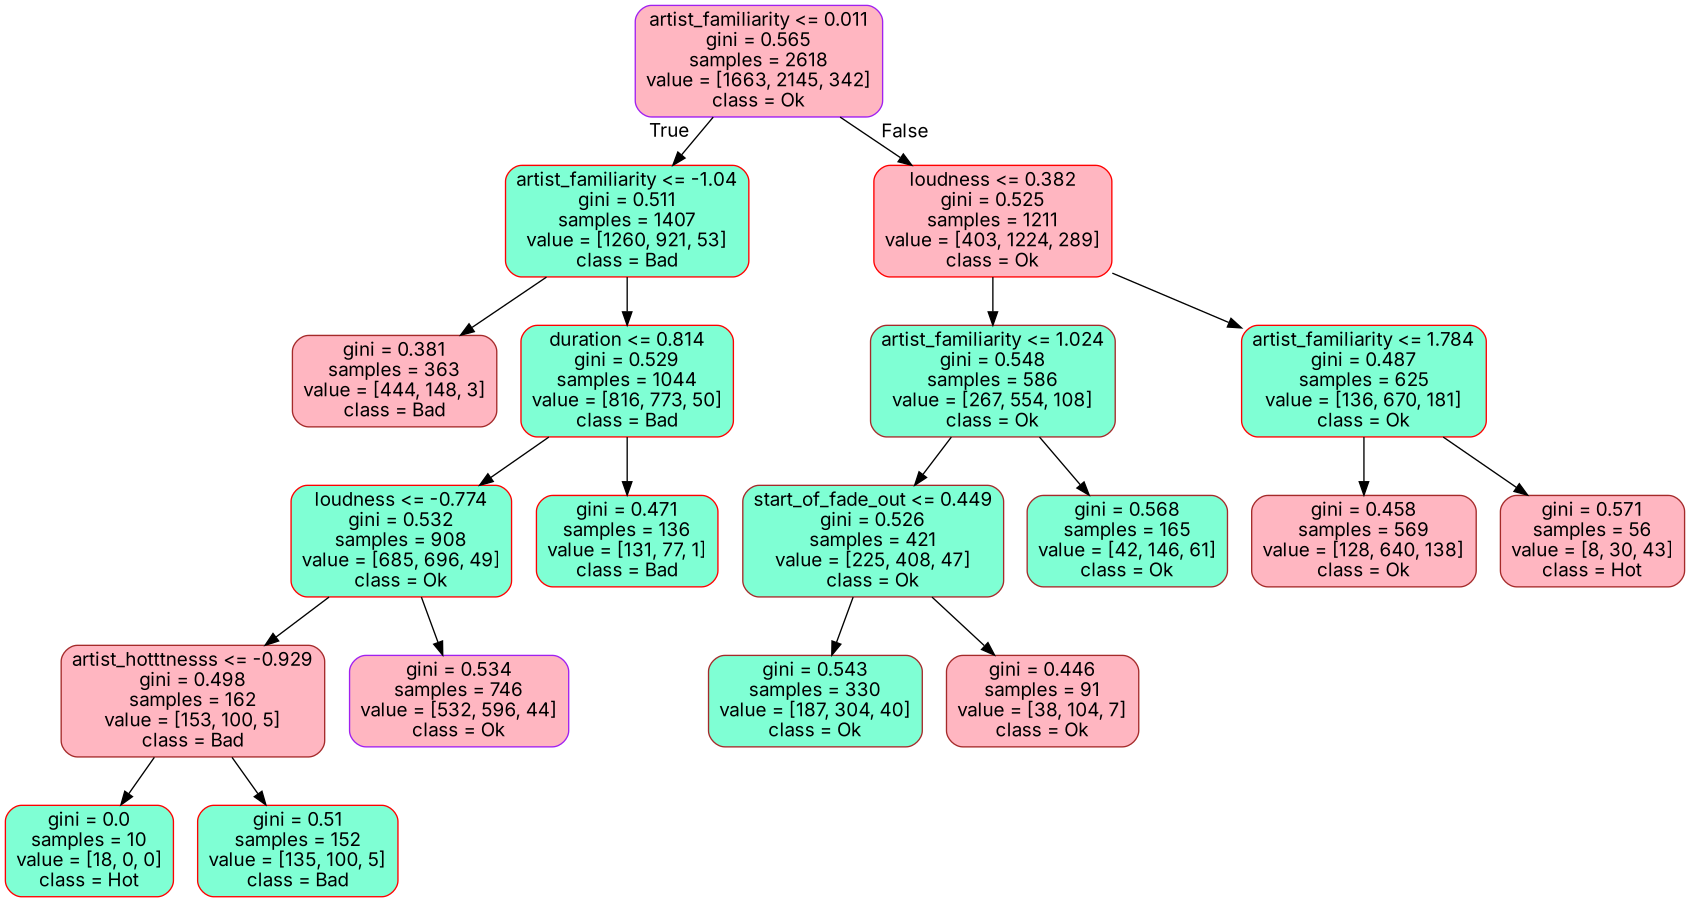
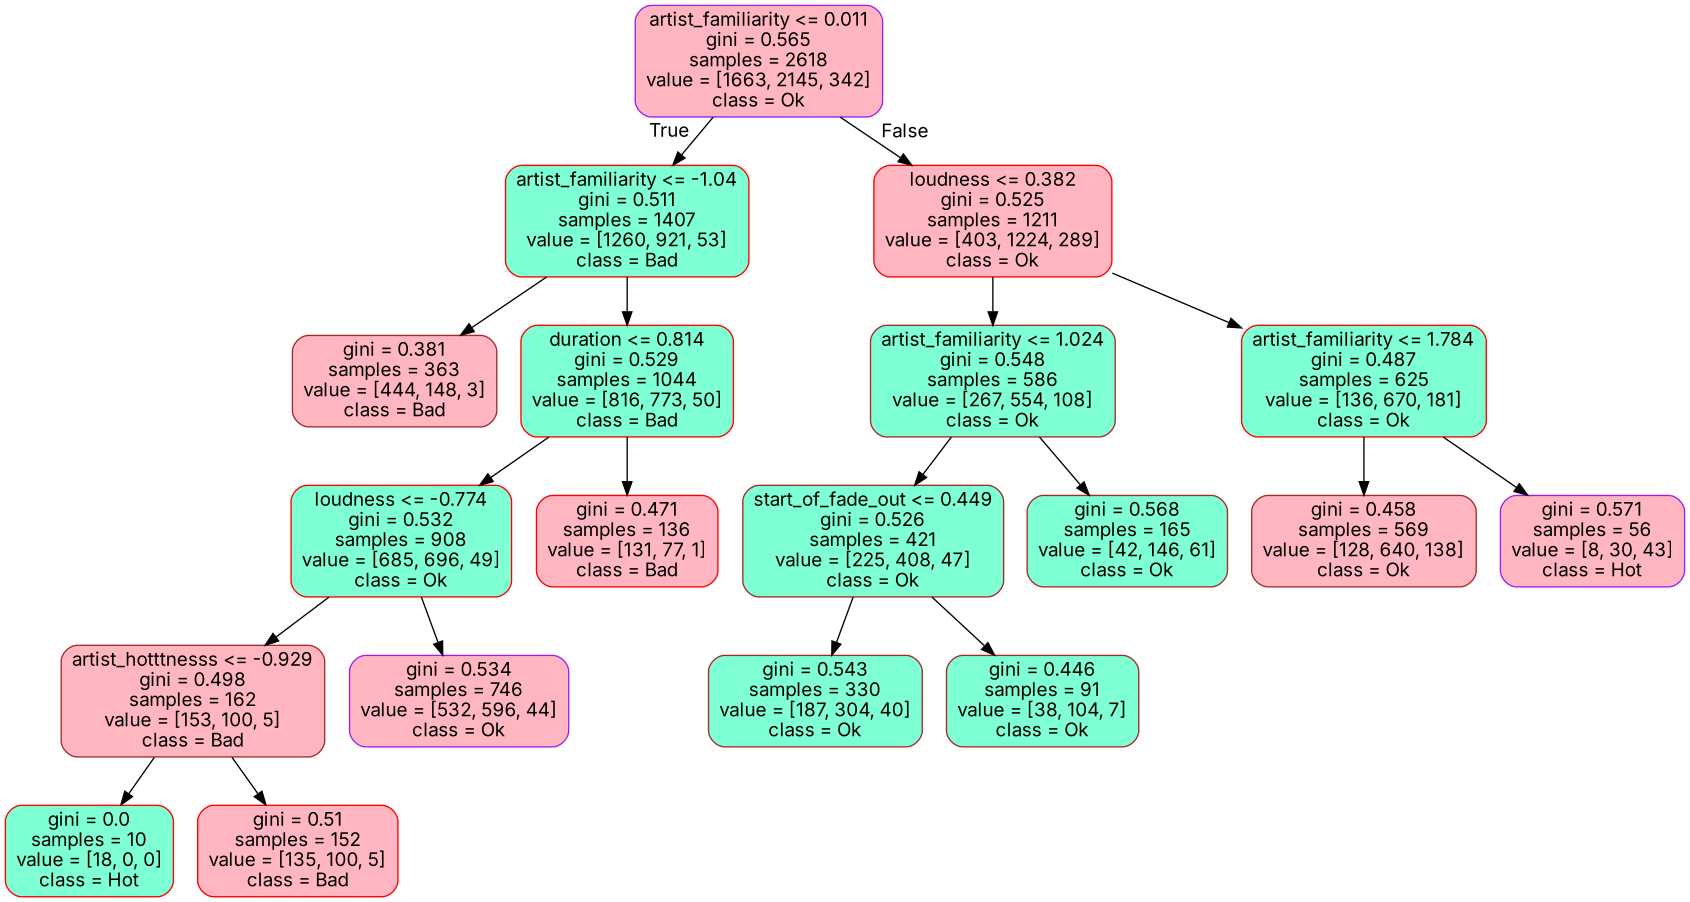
(627, 541) -> (627, 541)
(1592, 541) -> (1592, 541)
(1043, 701) -> (1043, 701)
(298, 851) -> (298, 851)
